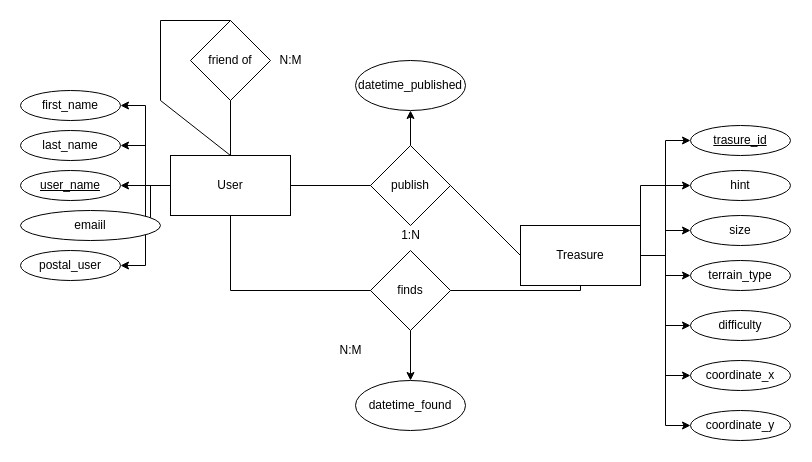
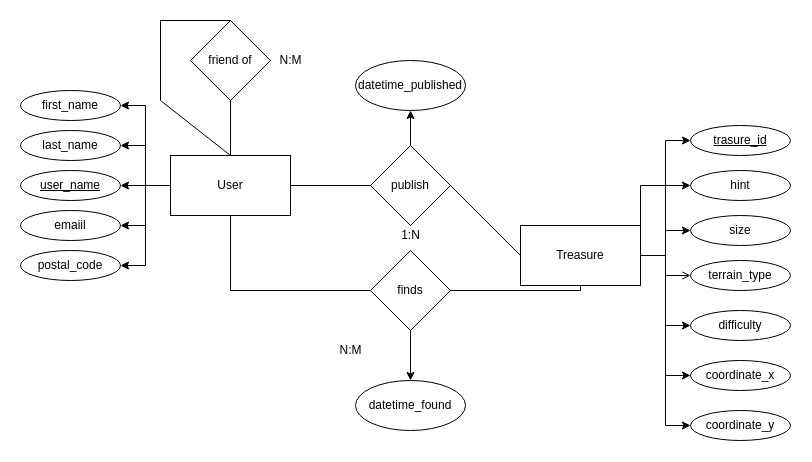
(91, 226) -> (71, 226)
(71, 266) -> (71, 266)
(682, 276) -> (683, 276)
